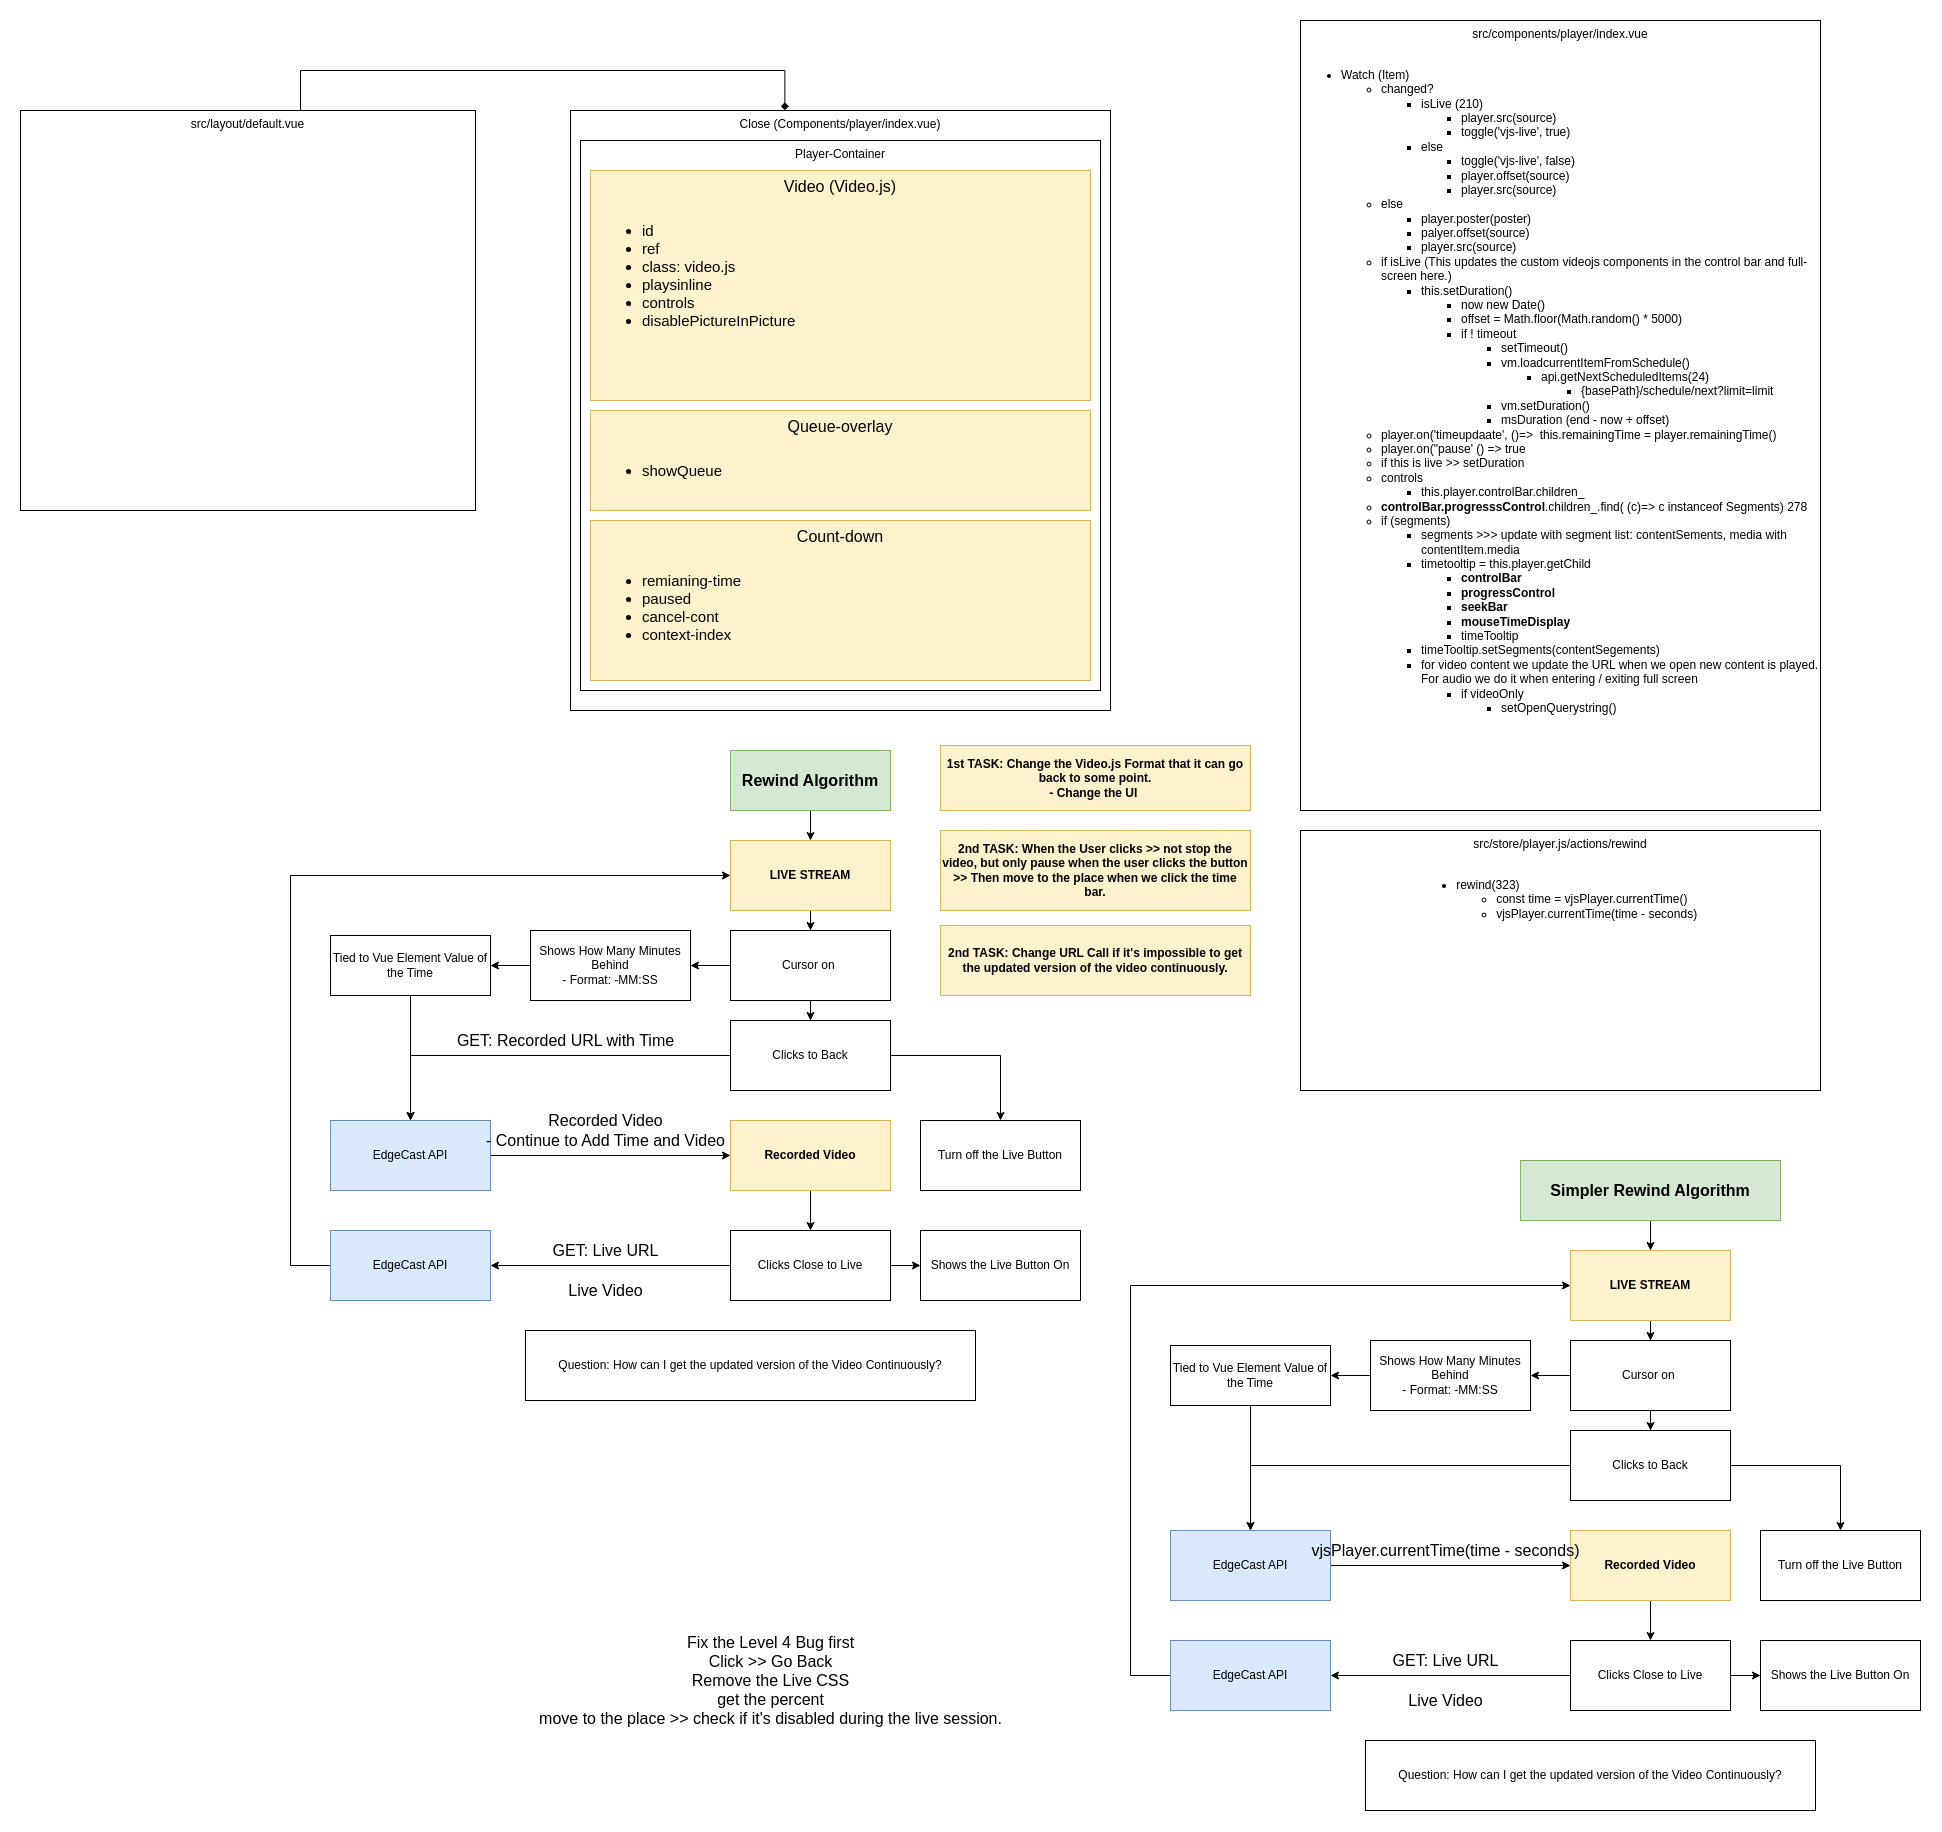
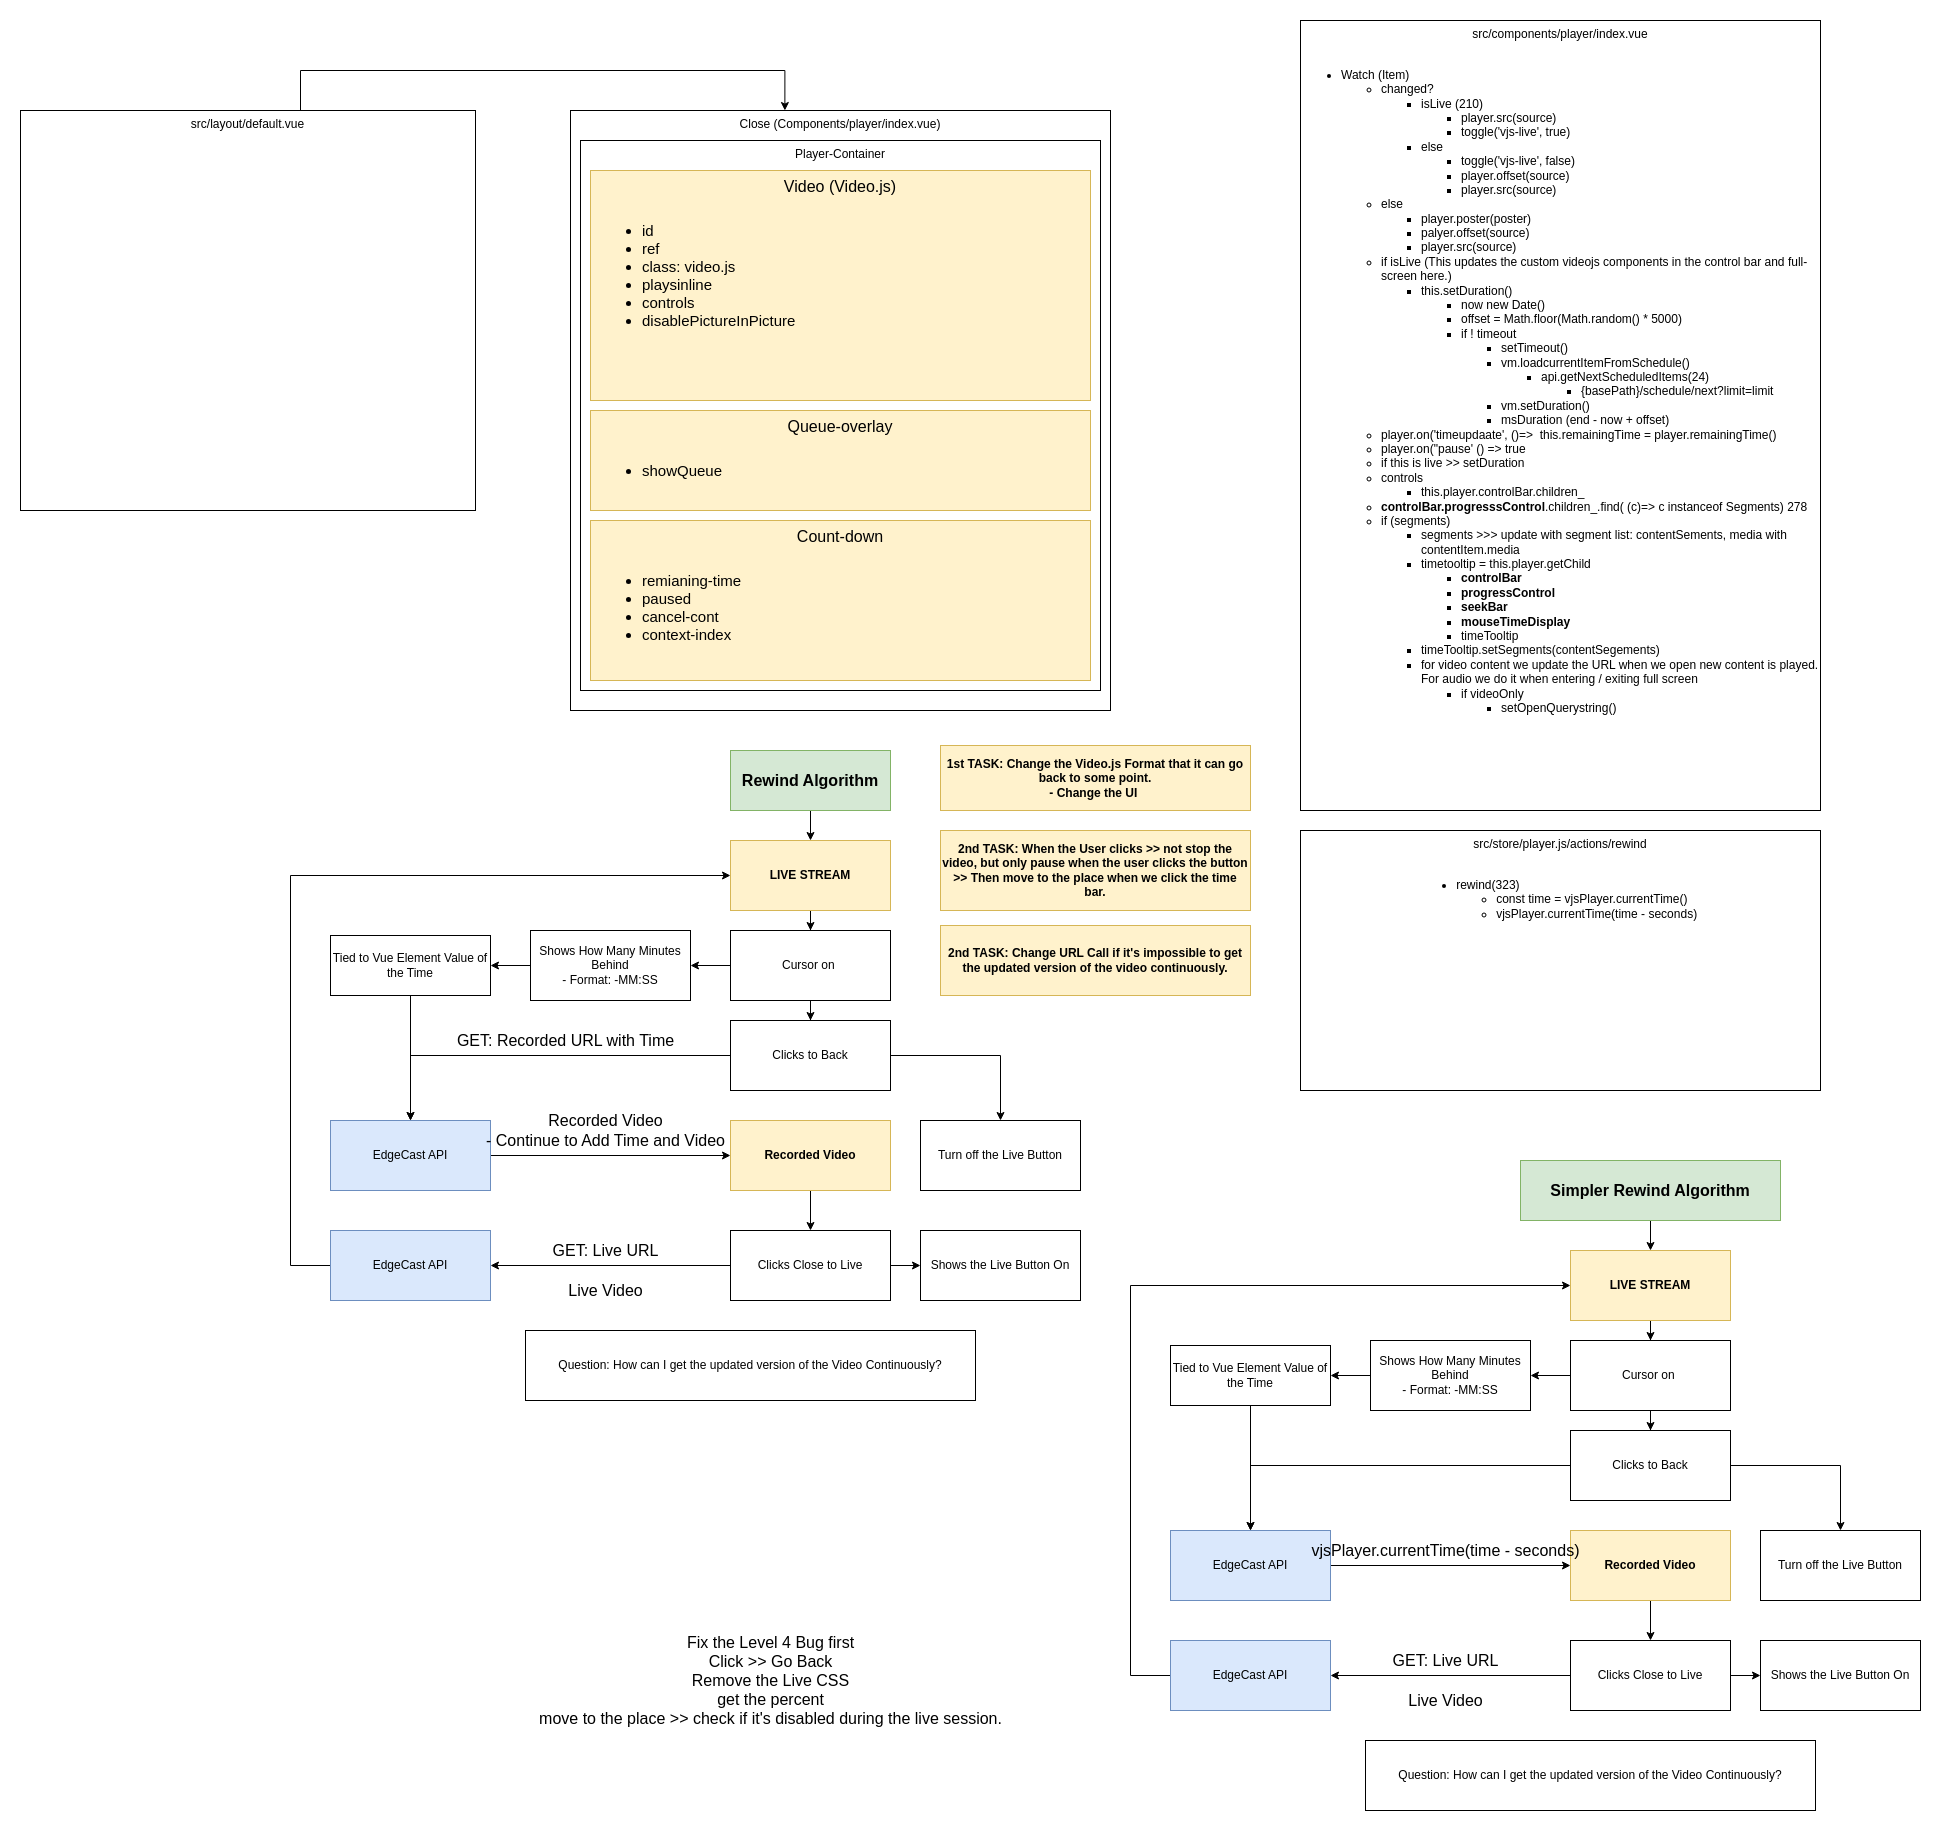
(785, 101) -> (785, 102)
